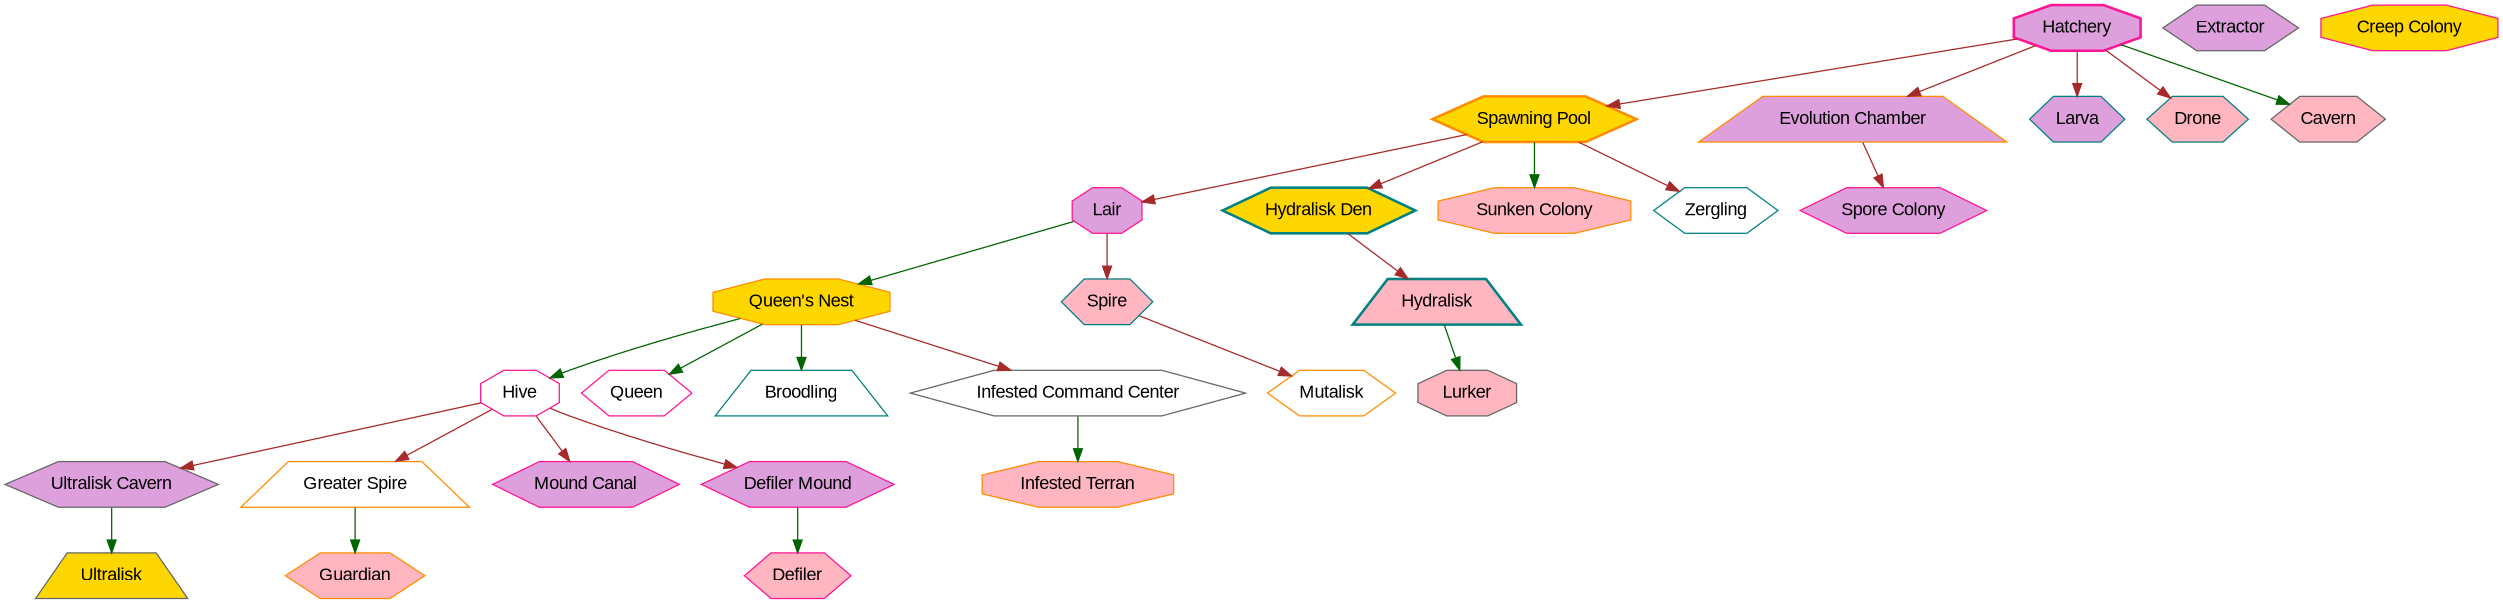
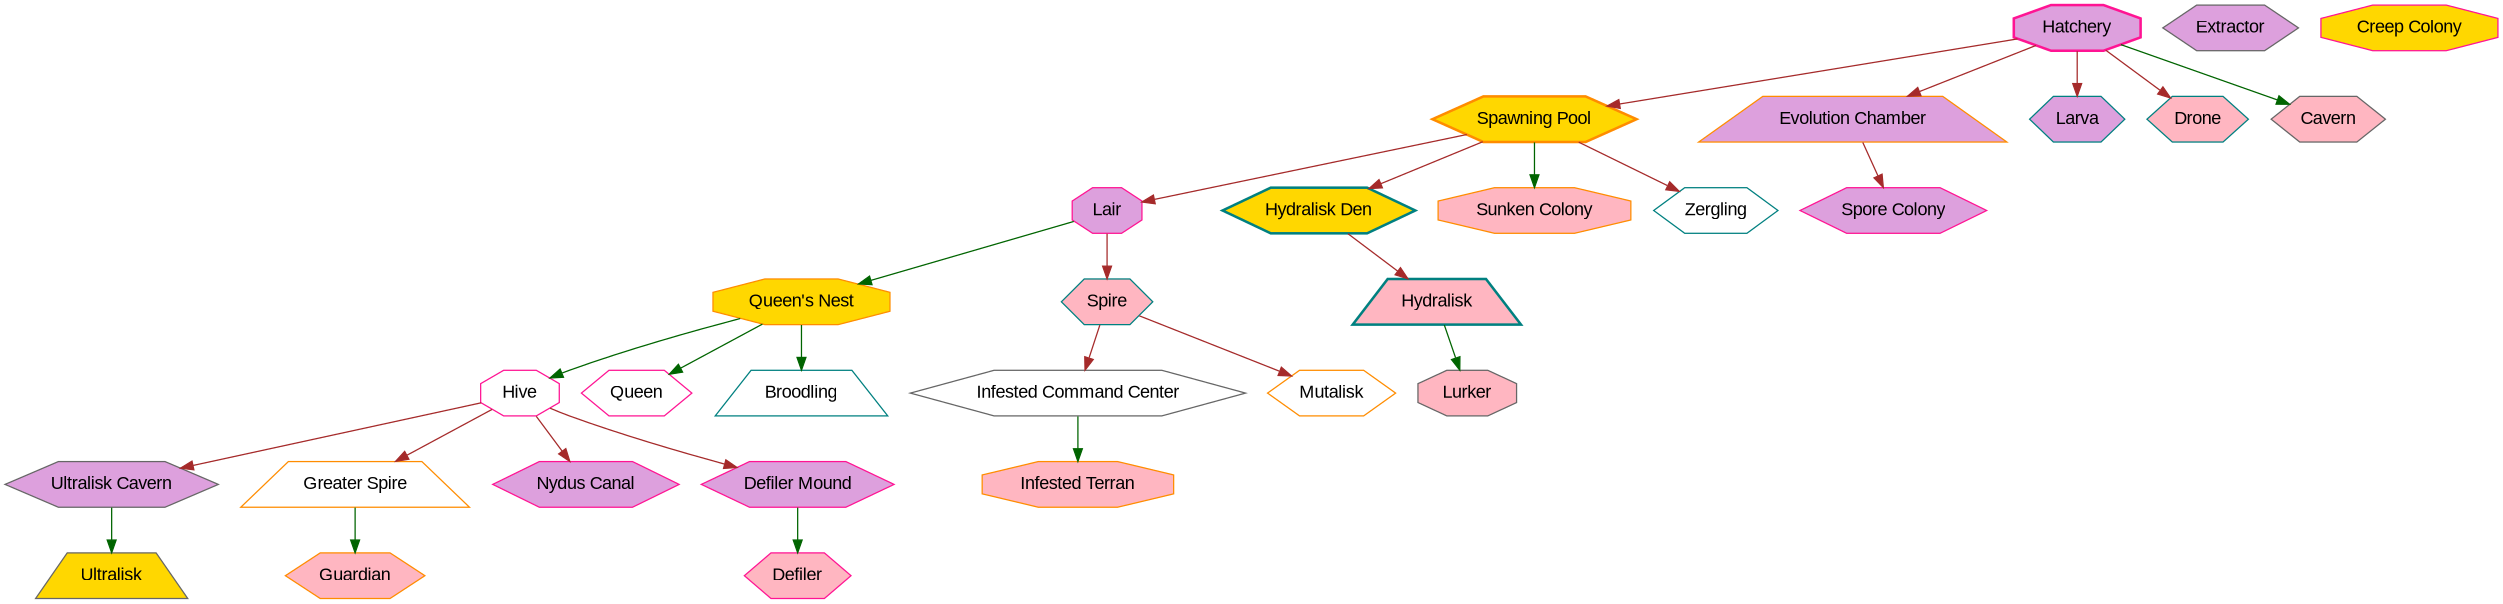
(927, 343) -> (1094, 341)
(586, 484) -> (586, 484)
